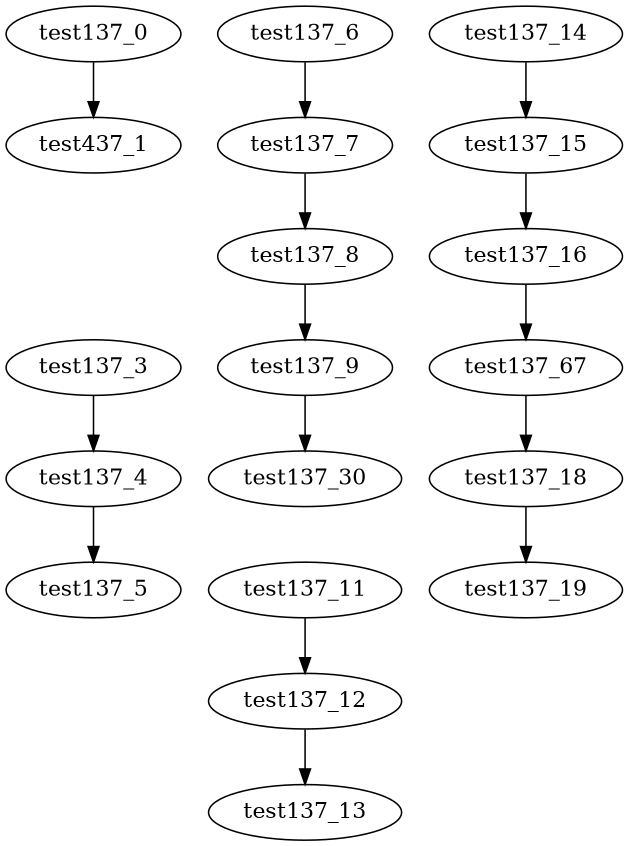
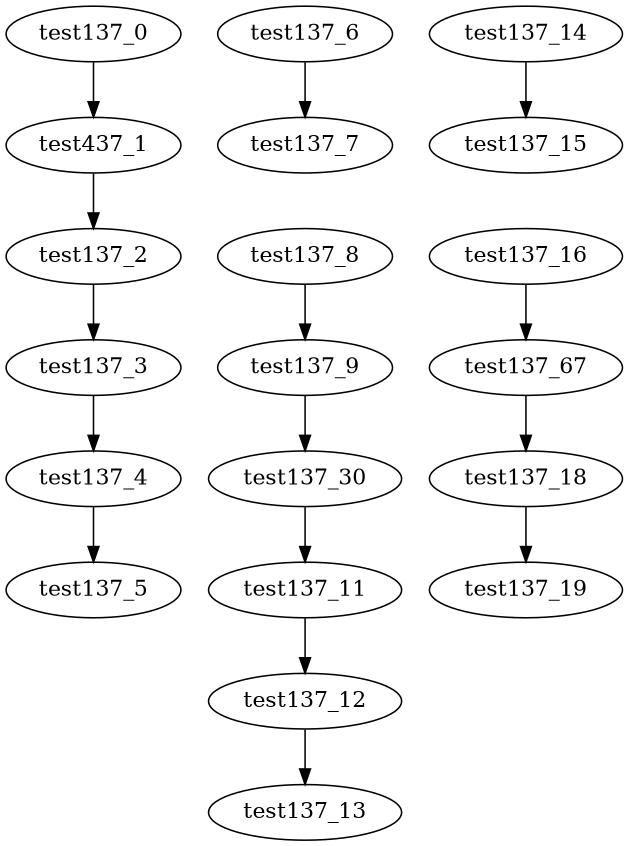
(305, 193) -> none
(526, 193) -> none
none -> (94, 256)
none -> (305, 527)
